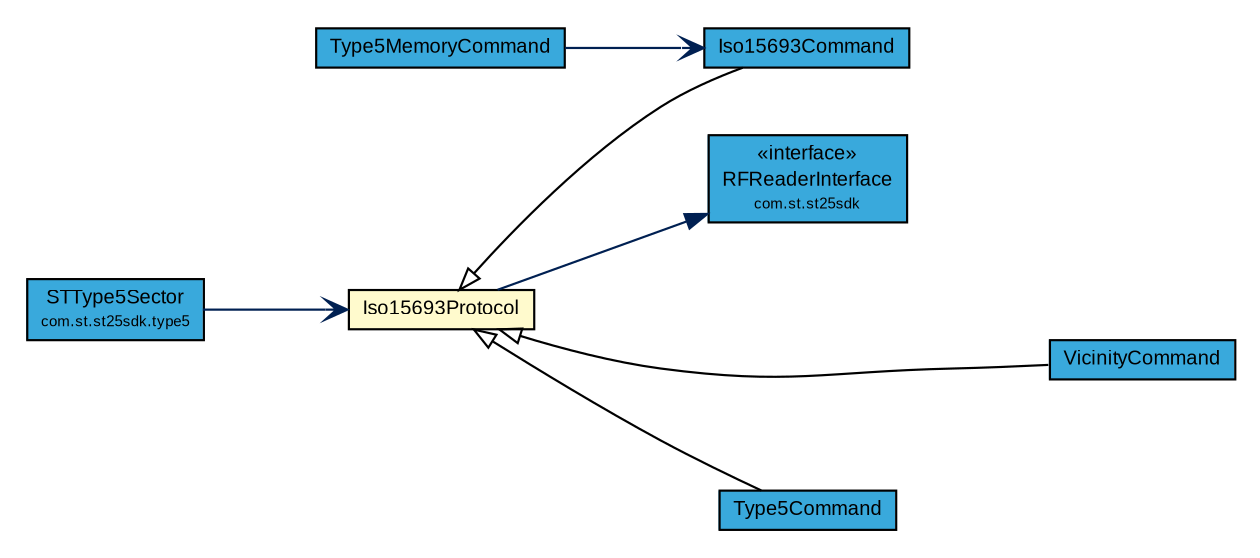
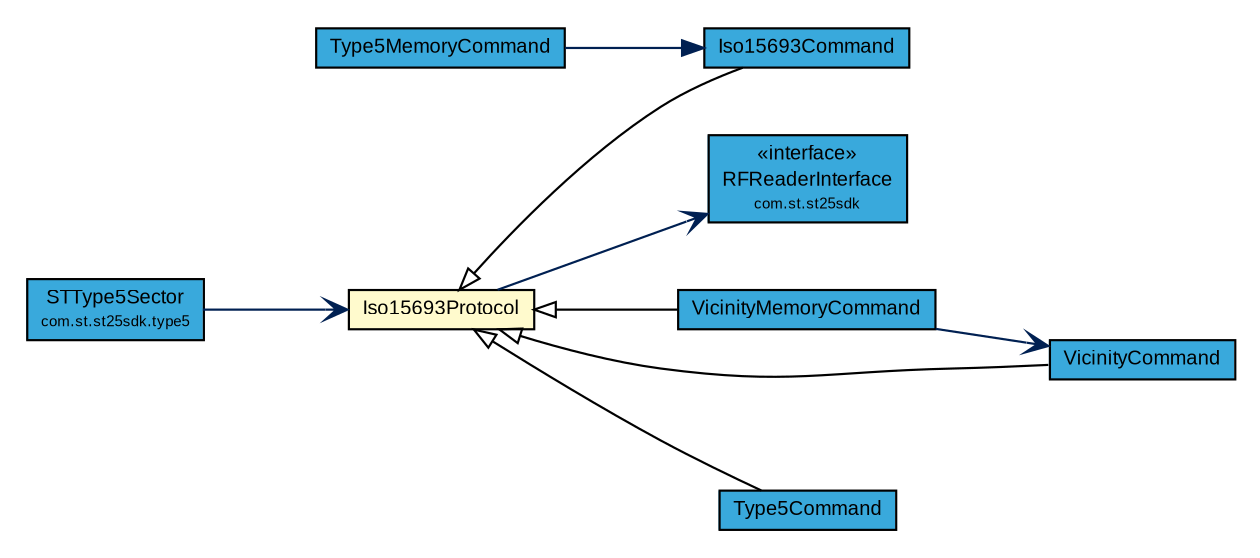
(623, 48) -> (623, 48)
(592, 256) -> (592, 256)
none -> (807, 310)
